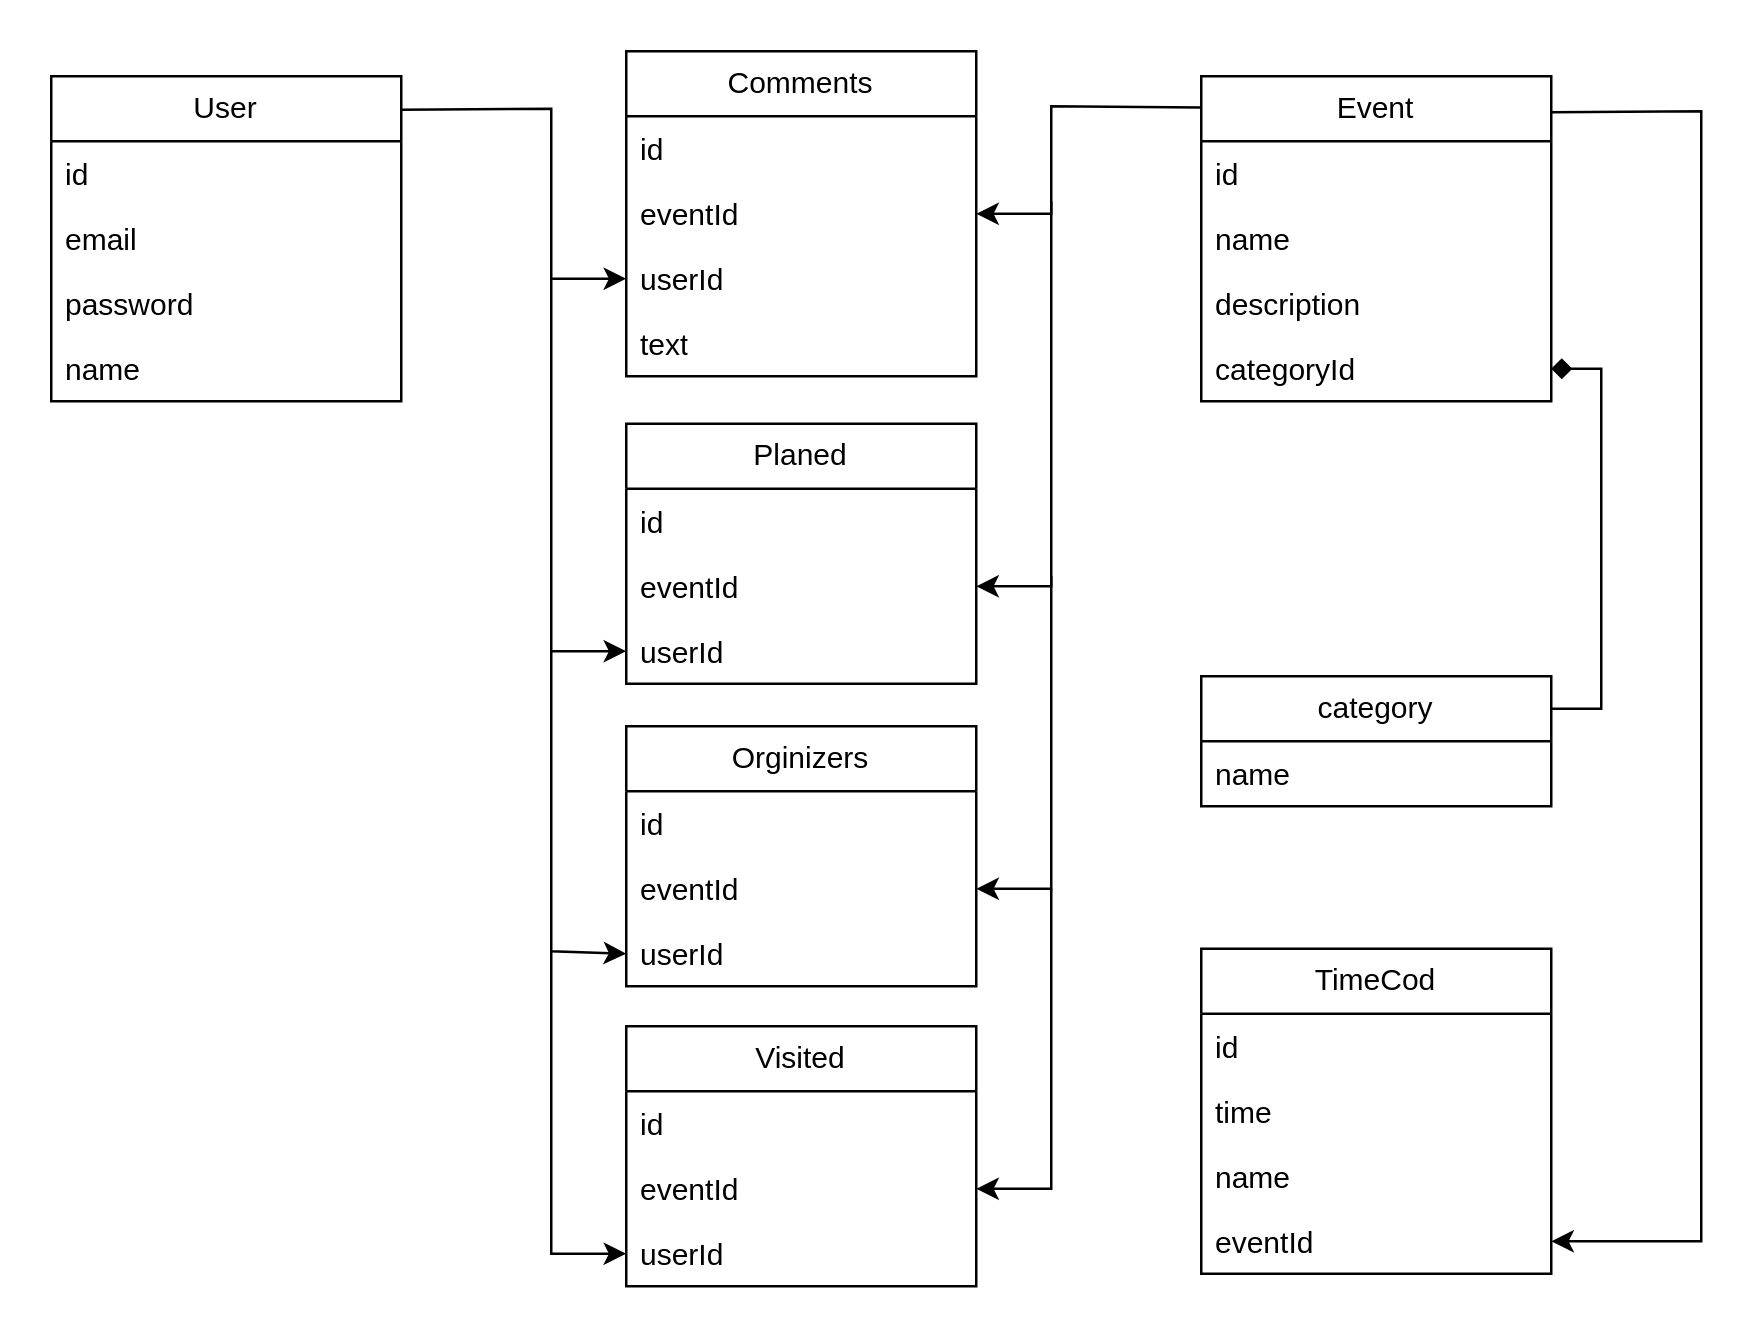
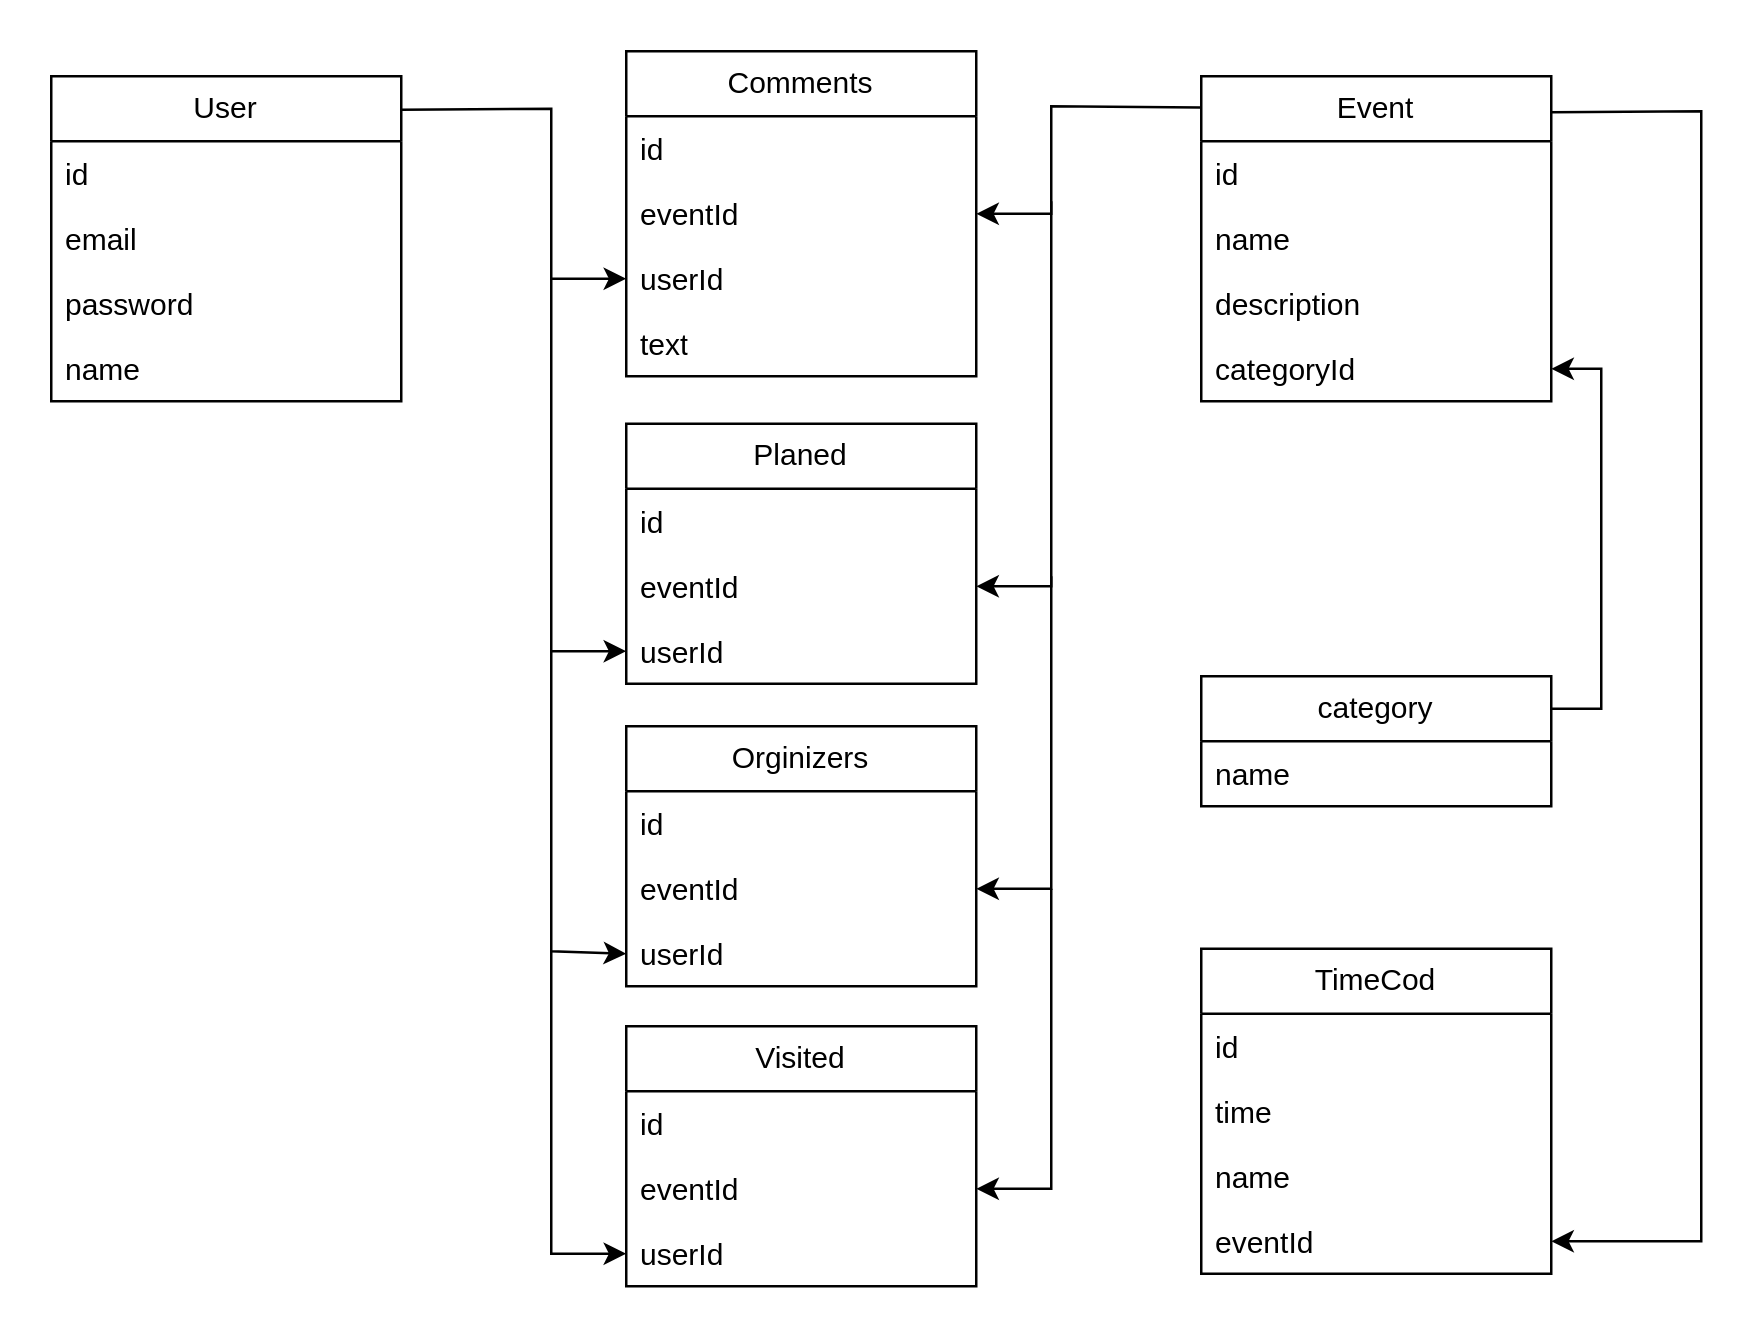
(1572, 369) -> (1570, 369)
